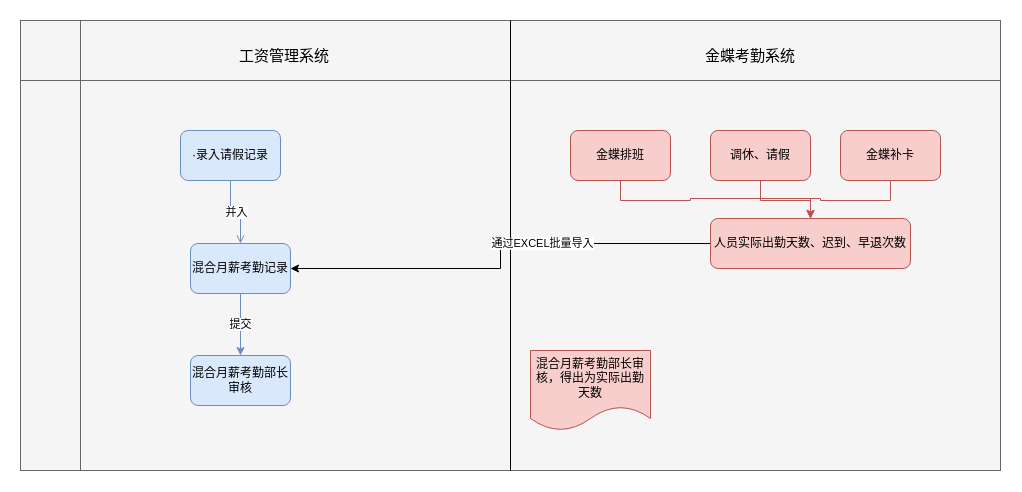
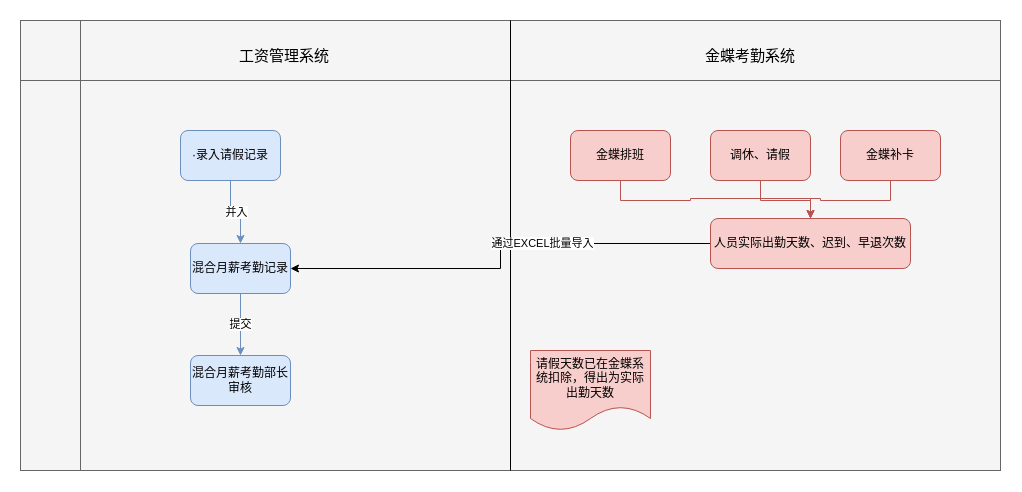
(241, 237) -> (241, 235)
(591, 379) -> (591, 379)
